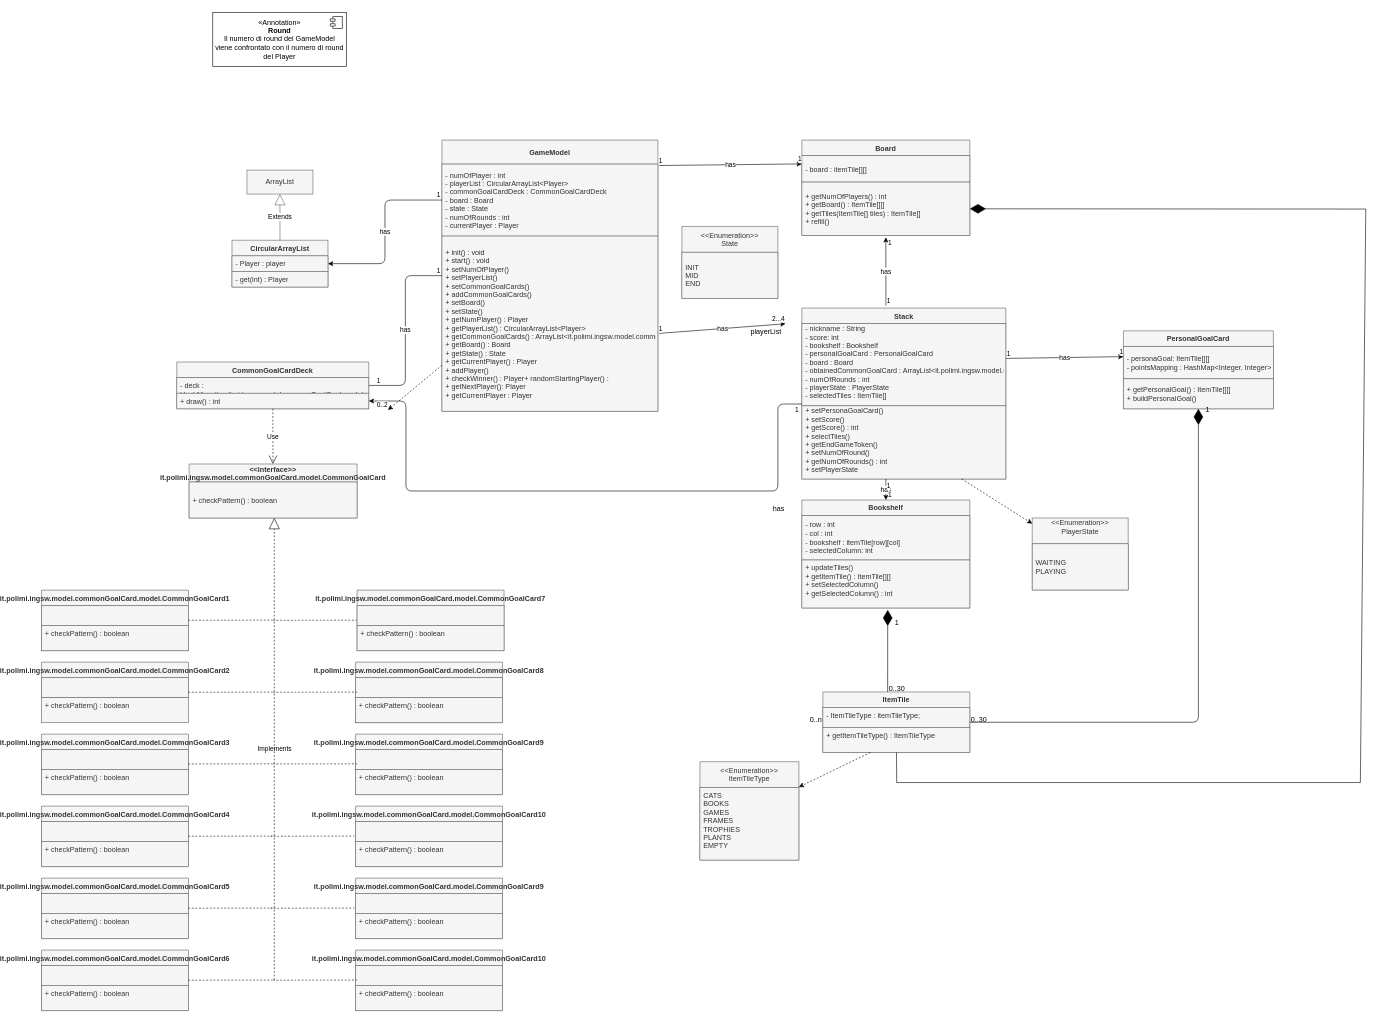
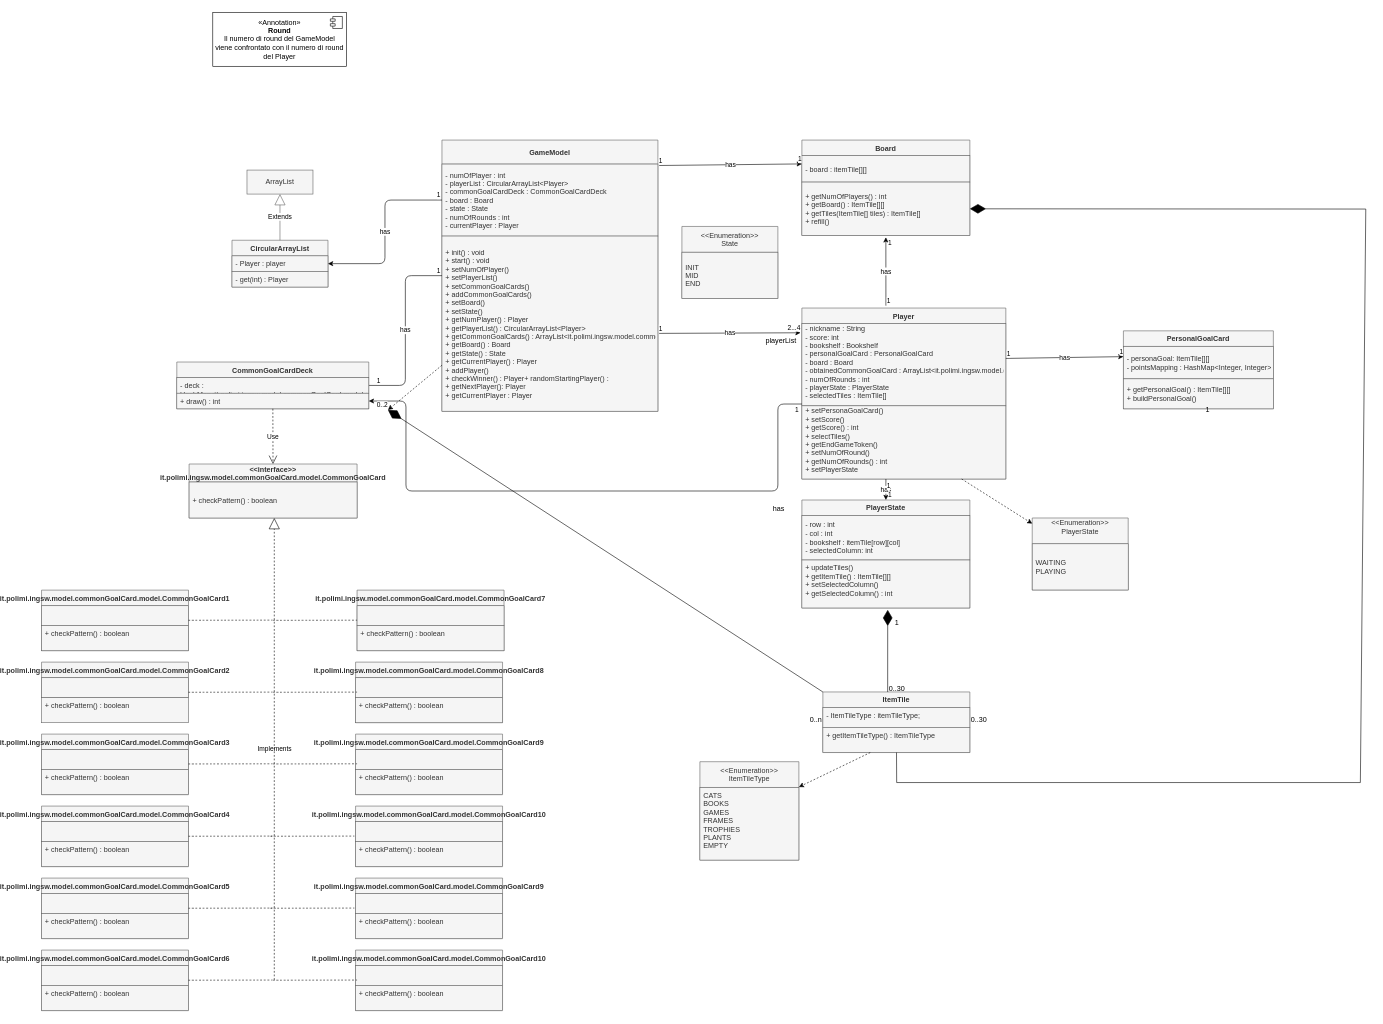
(904, 316) -> (904, 316)
(766, 332) -> (781, 341)
(886, 508) -> (886, 508)
(1199, 575) -> (612, 555)
